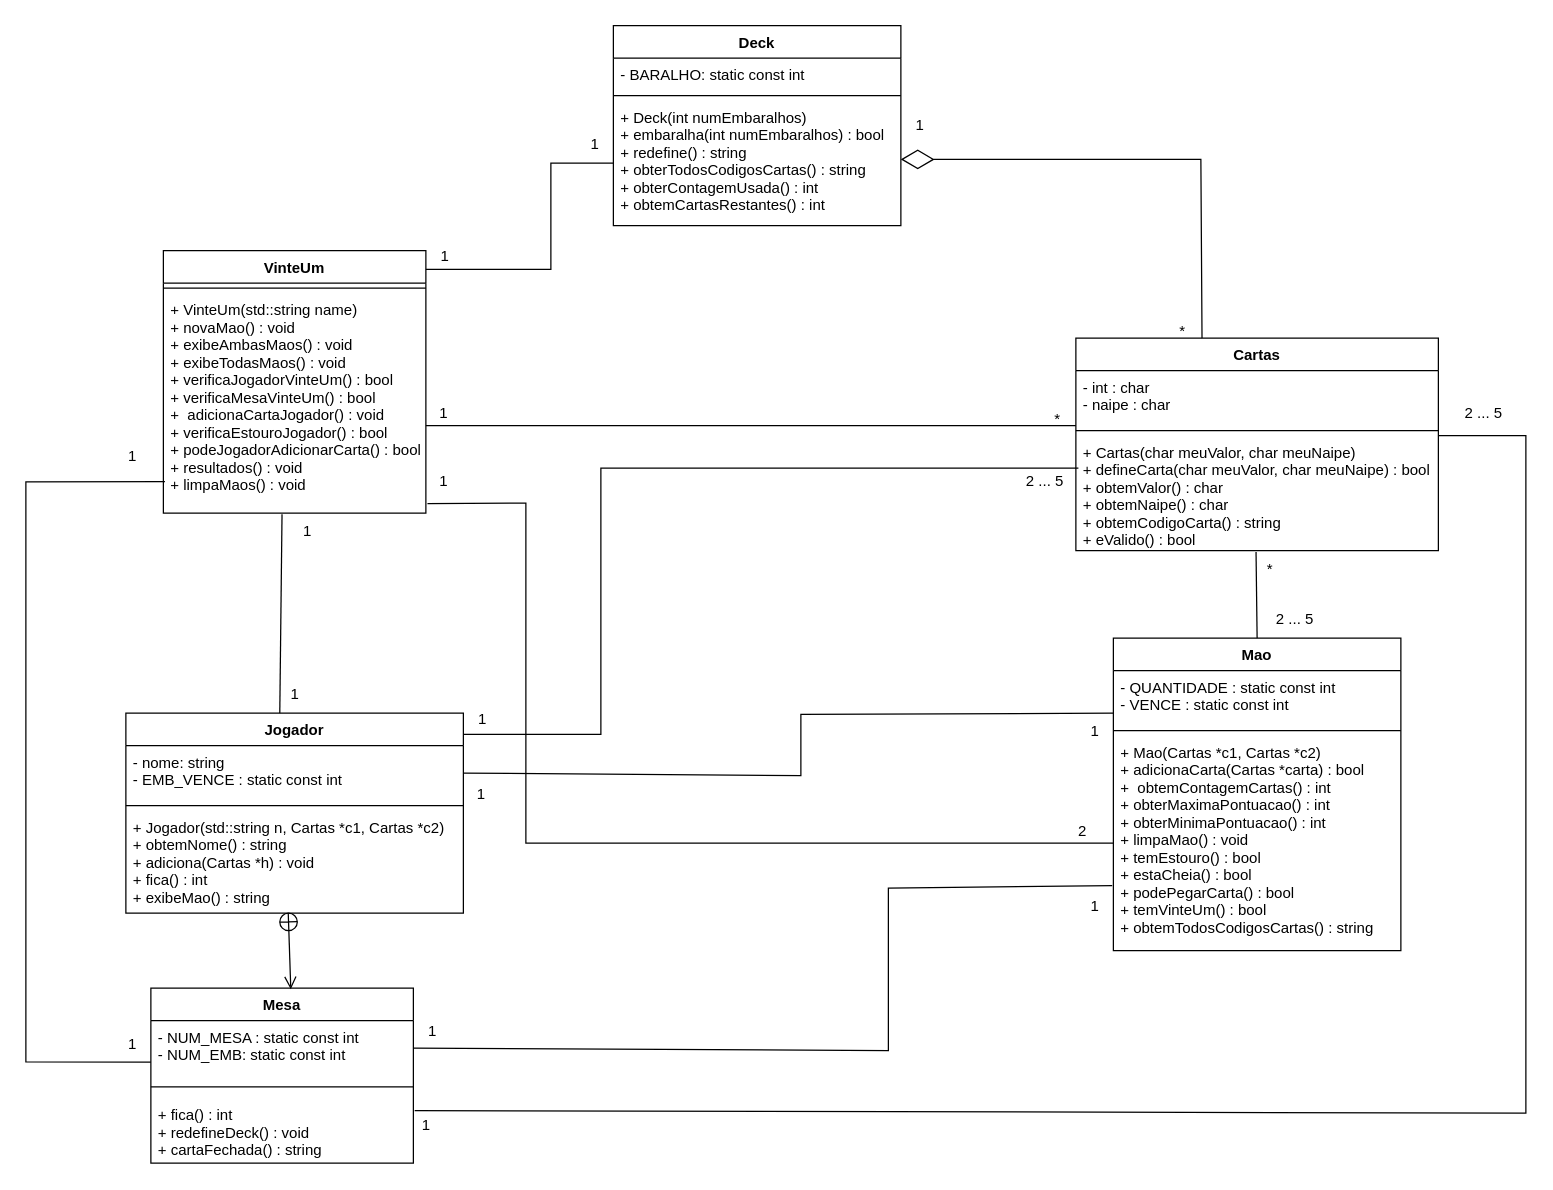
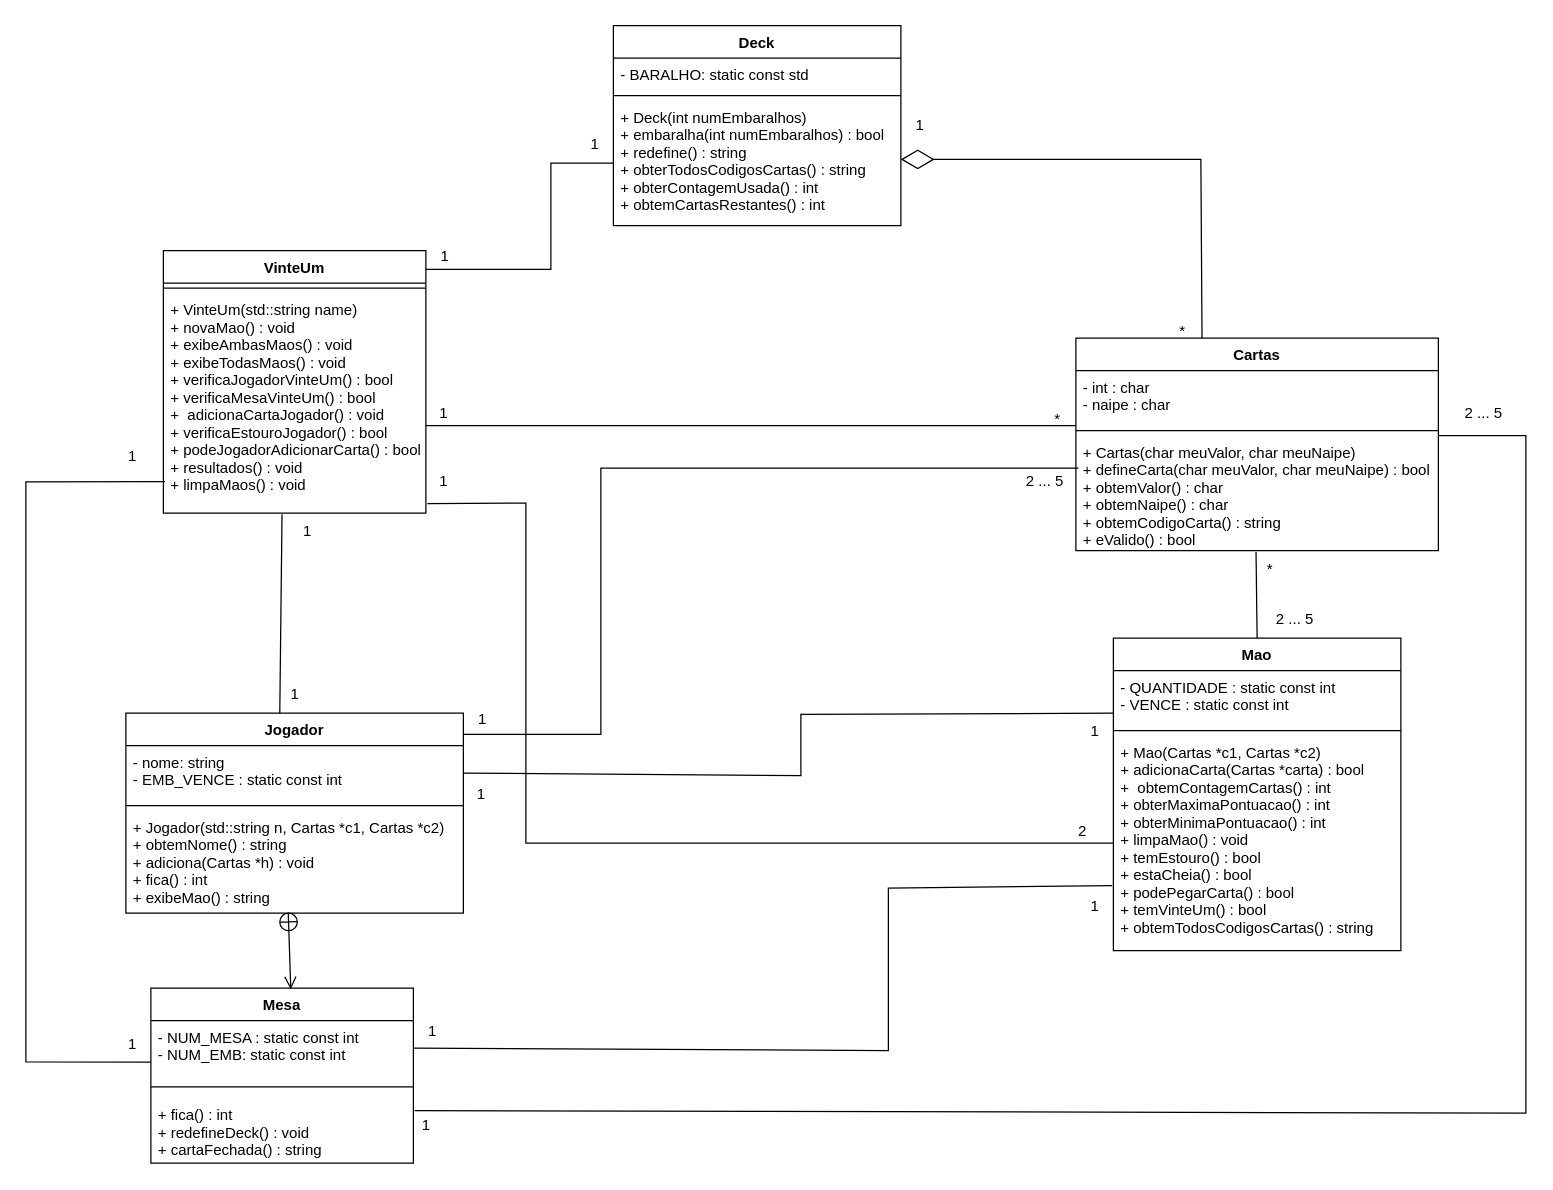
(722, 75) -> (724, 75)
